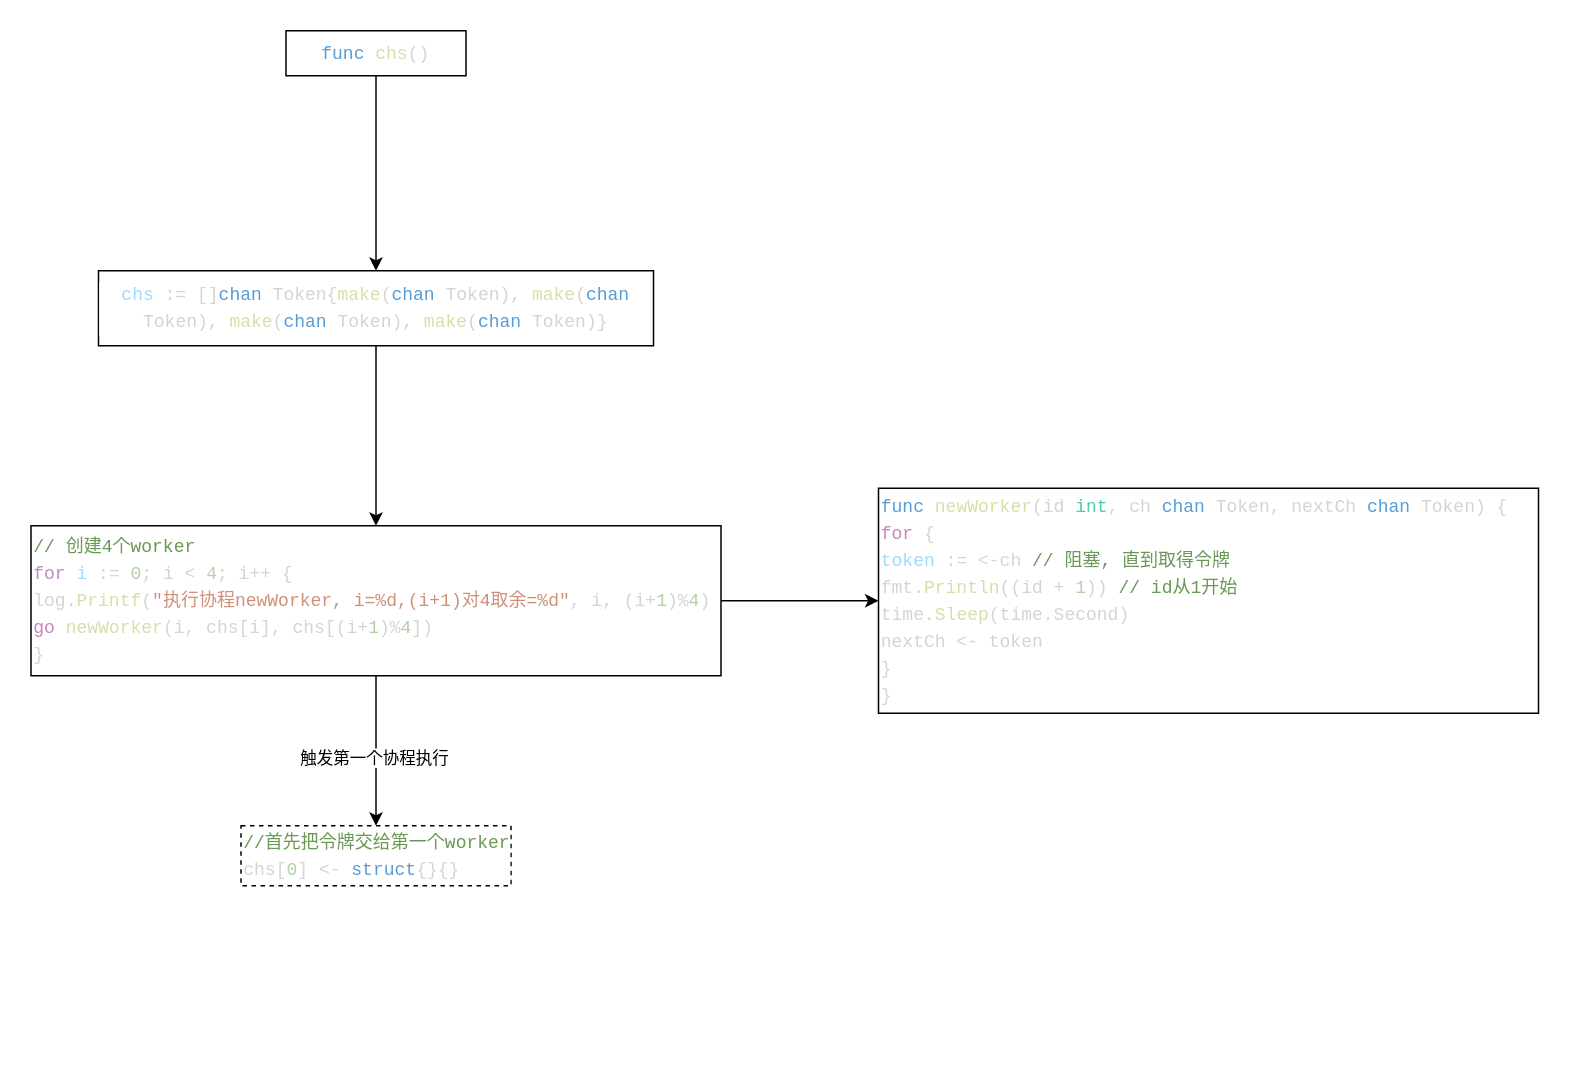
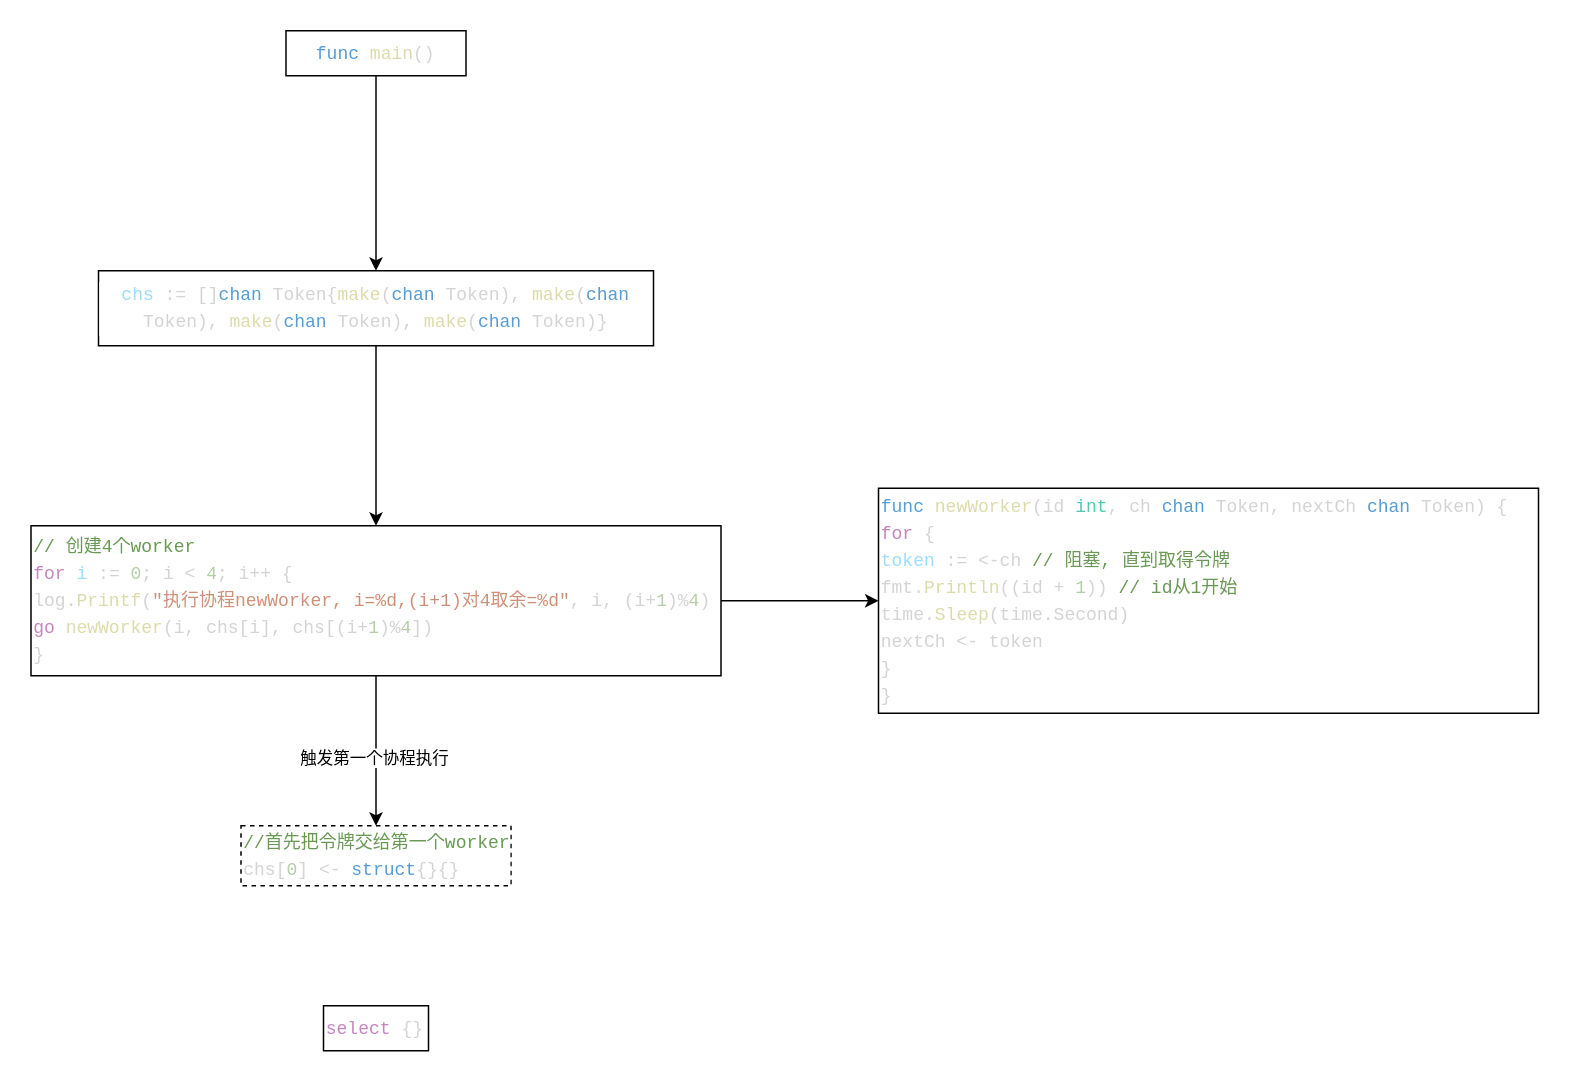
(376, 53) -> (376, 53)
none -> (376, 1028)
